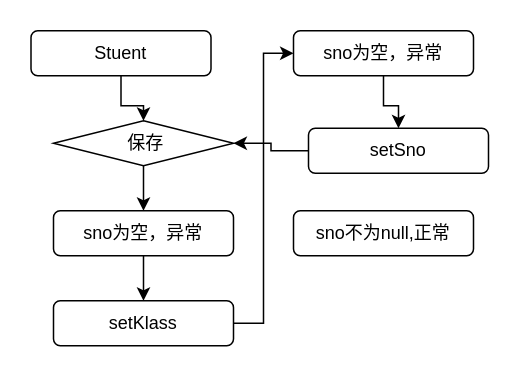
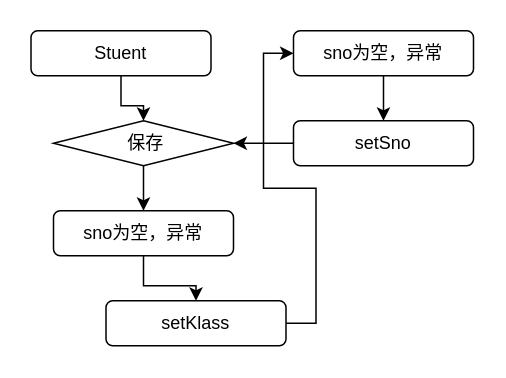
(398, 151) -> (383, 143)
(383, 233) -> none
(143, 323) -> (196, 323)
